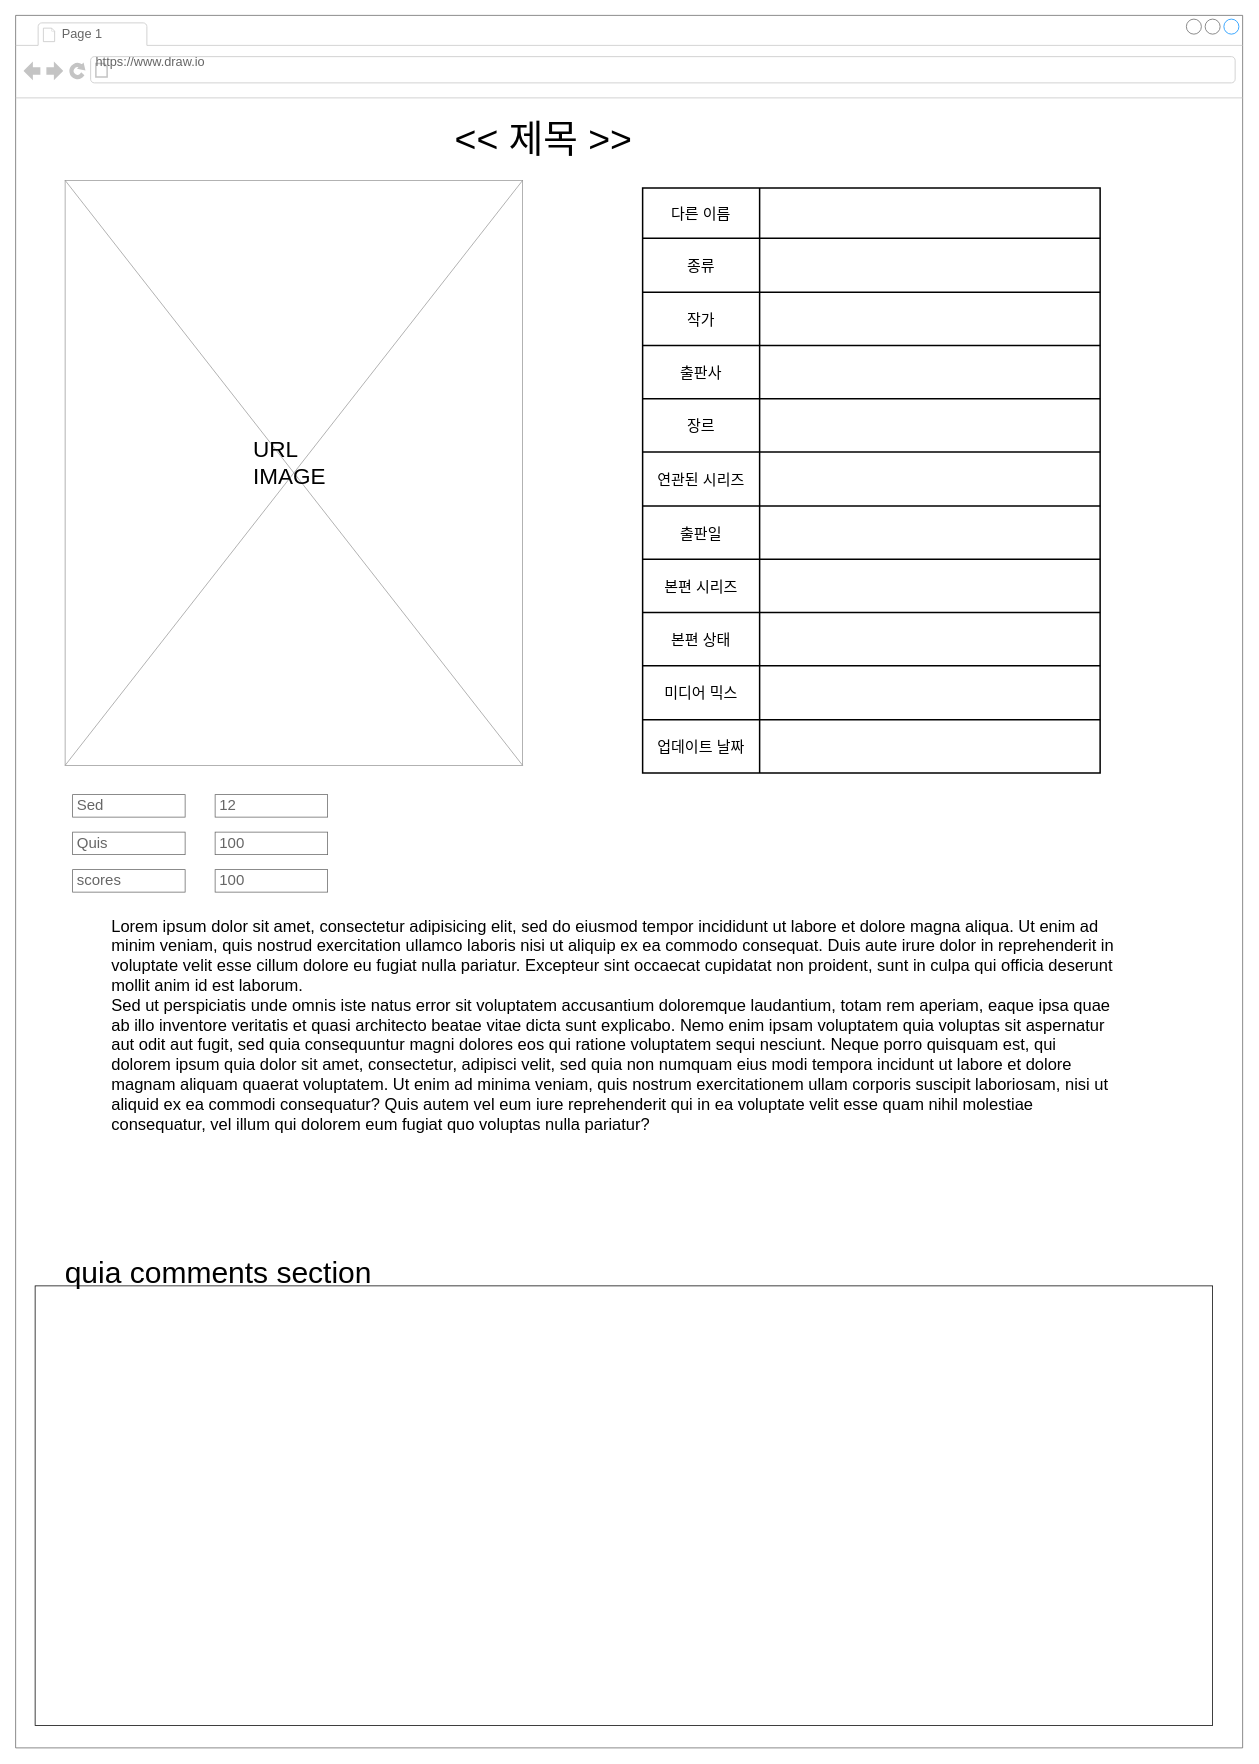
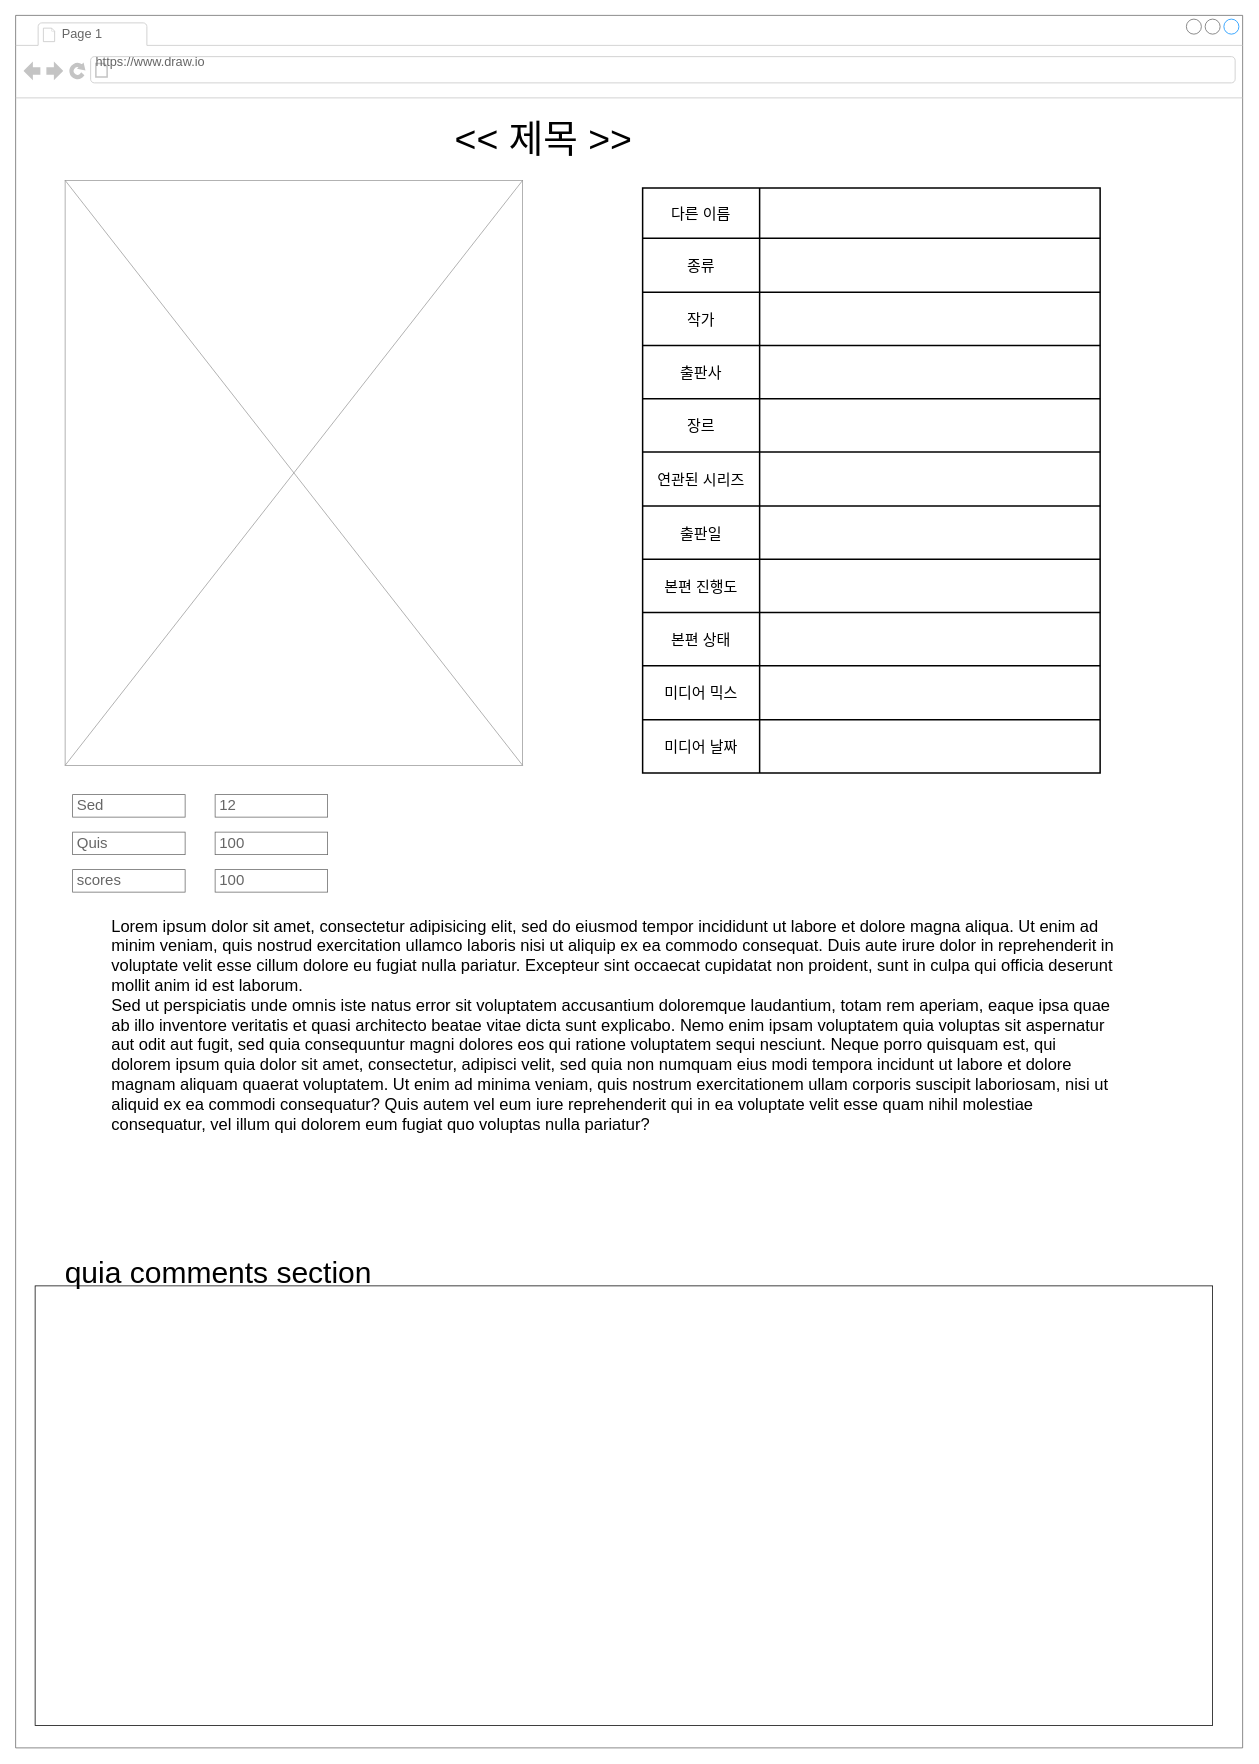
(294, 463) -> none
(701, 586) -> (701, 586)
(701, 747) -> (701, 747)
